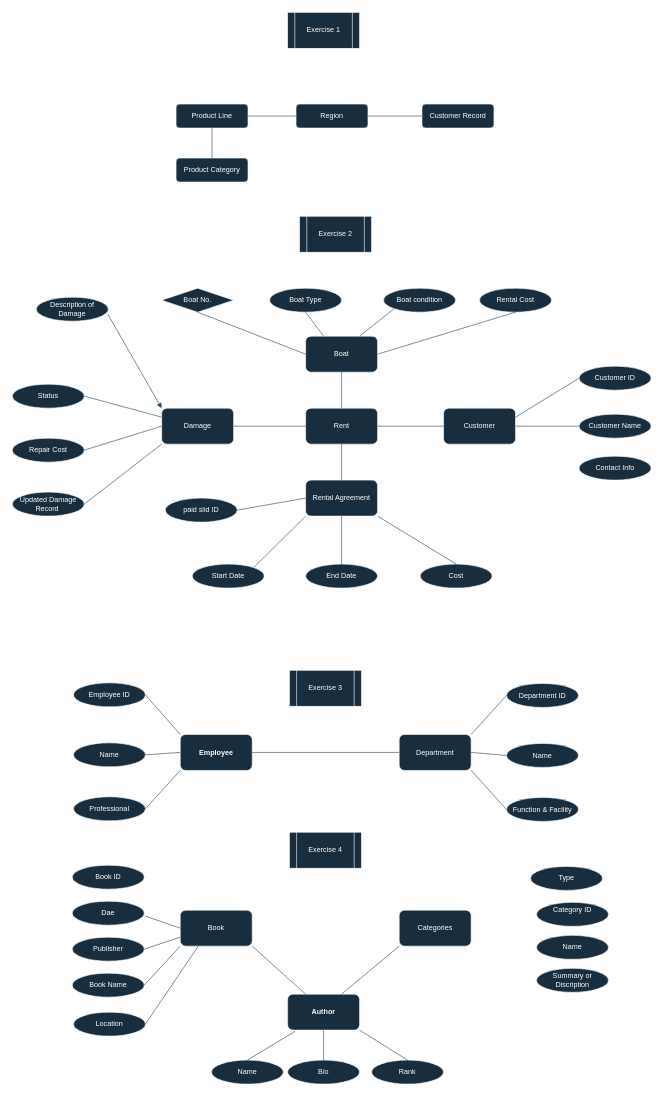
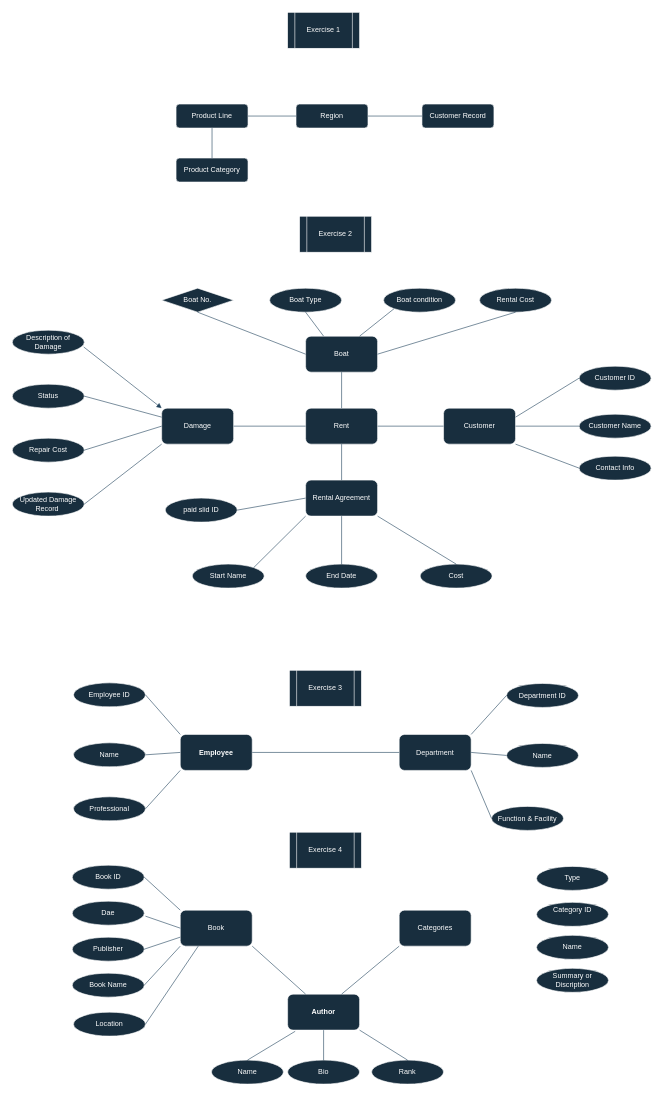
(72, 309) -> (48, 342)
none -> (547, 456)
(228, 576) -> (228, 576)
(543, 810) -> (528, 819)
(567, 879) -> (573, 879)
none -> (162, 894)
